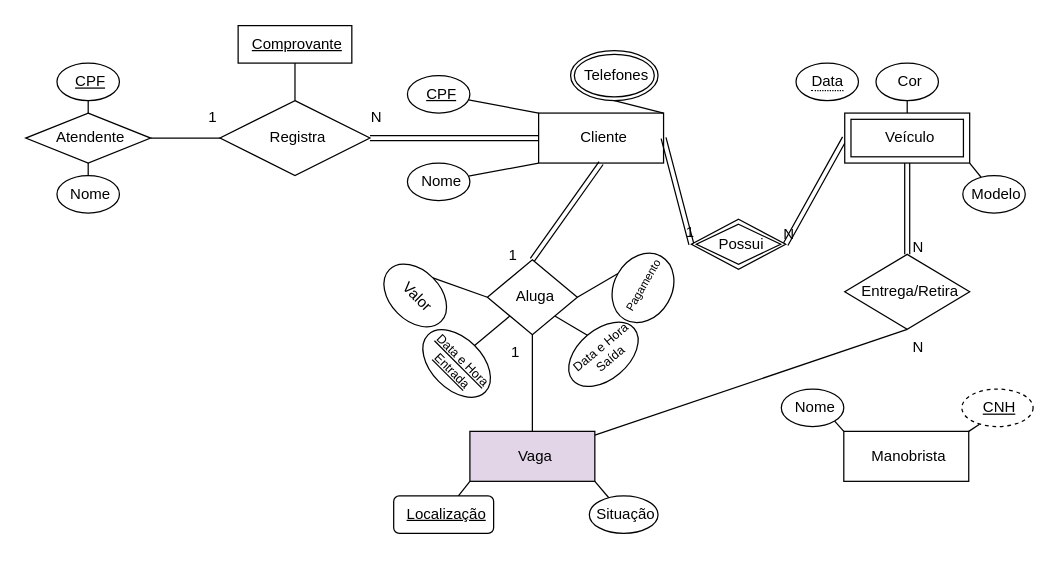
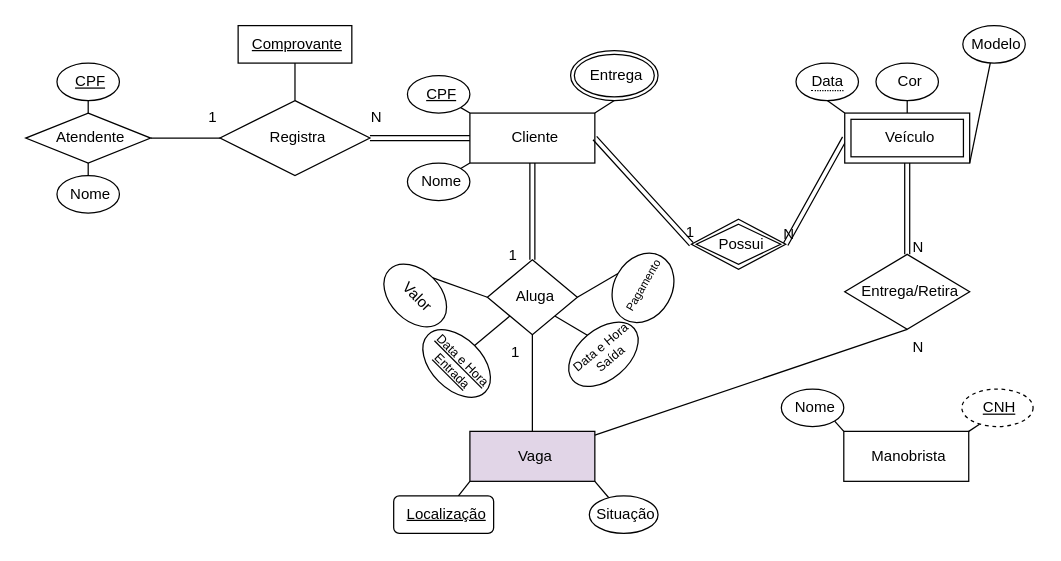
(617, 76) -> (617, 76)
none -> (836, 107)
(601, 138) -> (533, 138)
(994, 194) -> (994, 44)
